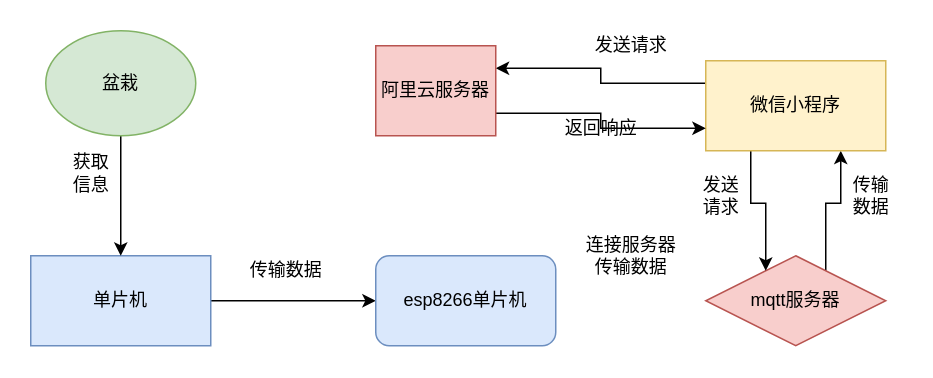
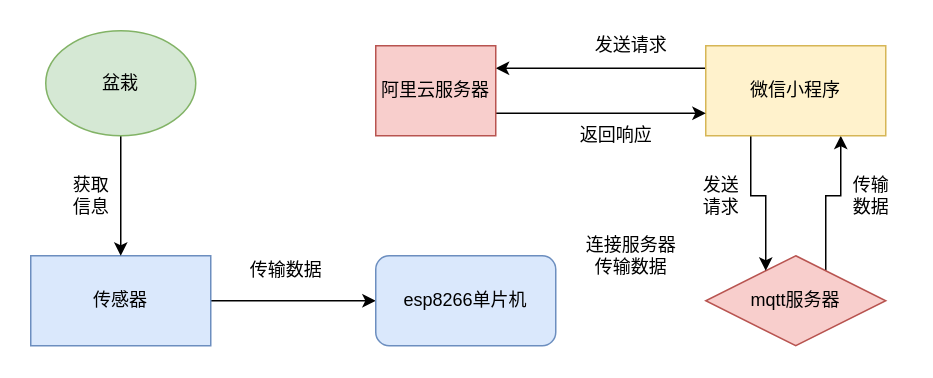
(796, 106) -> (796, 91)
(601, 128) -> (616, 136)
(91, 173) -> (91, 196)
(121, 301) -> (121, 301)
